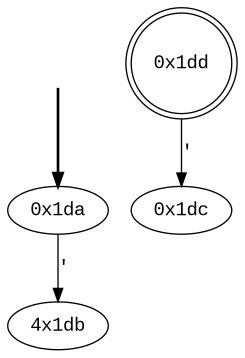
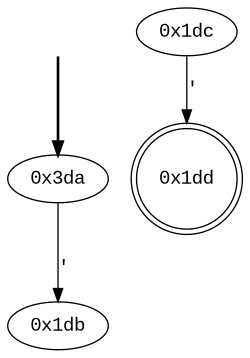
(182, 146) -> (187, 83)
(58, 210) -> (58, 179)
(58, 326) -> (58, 326)
